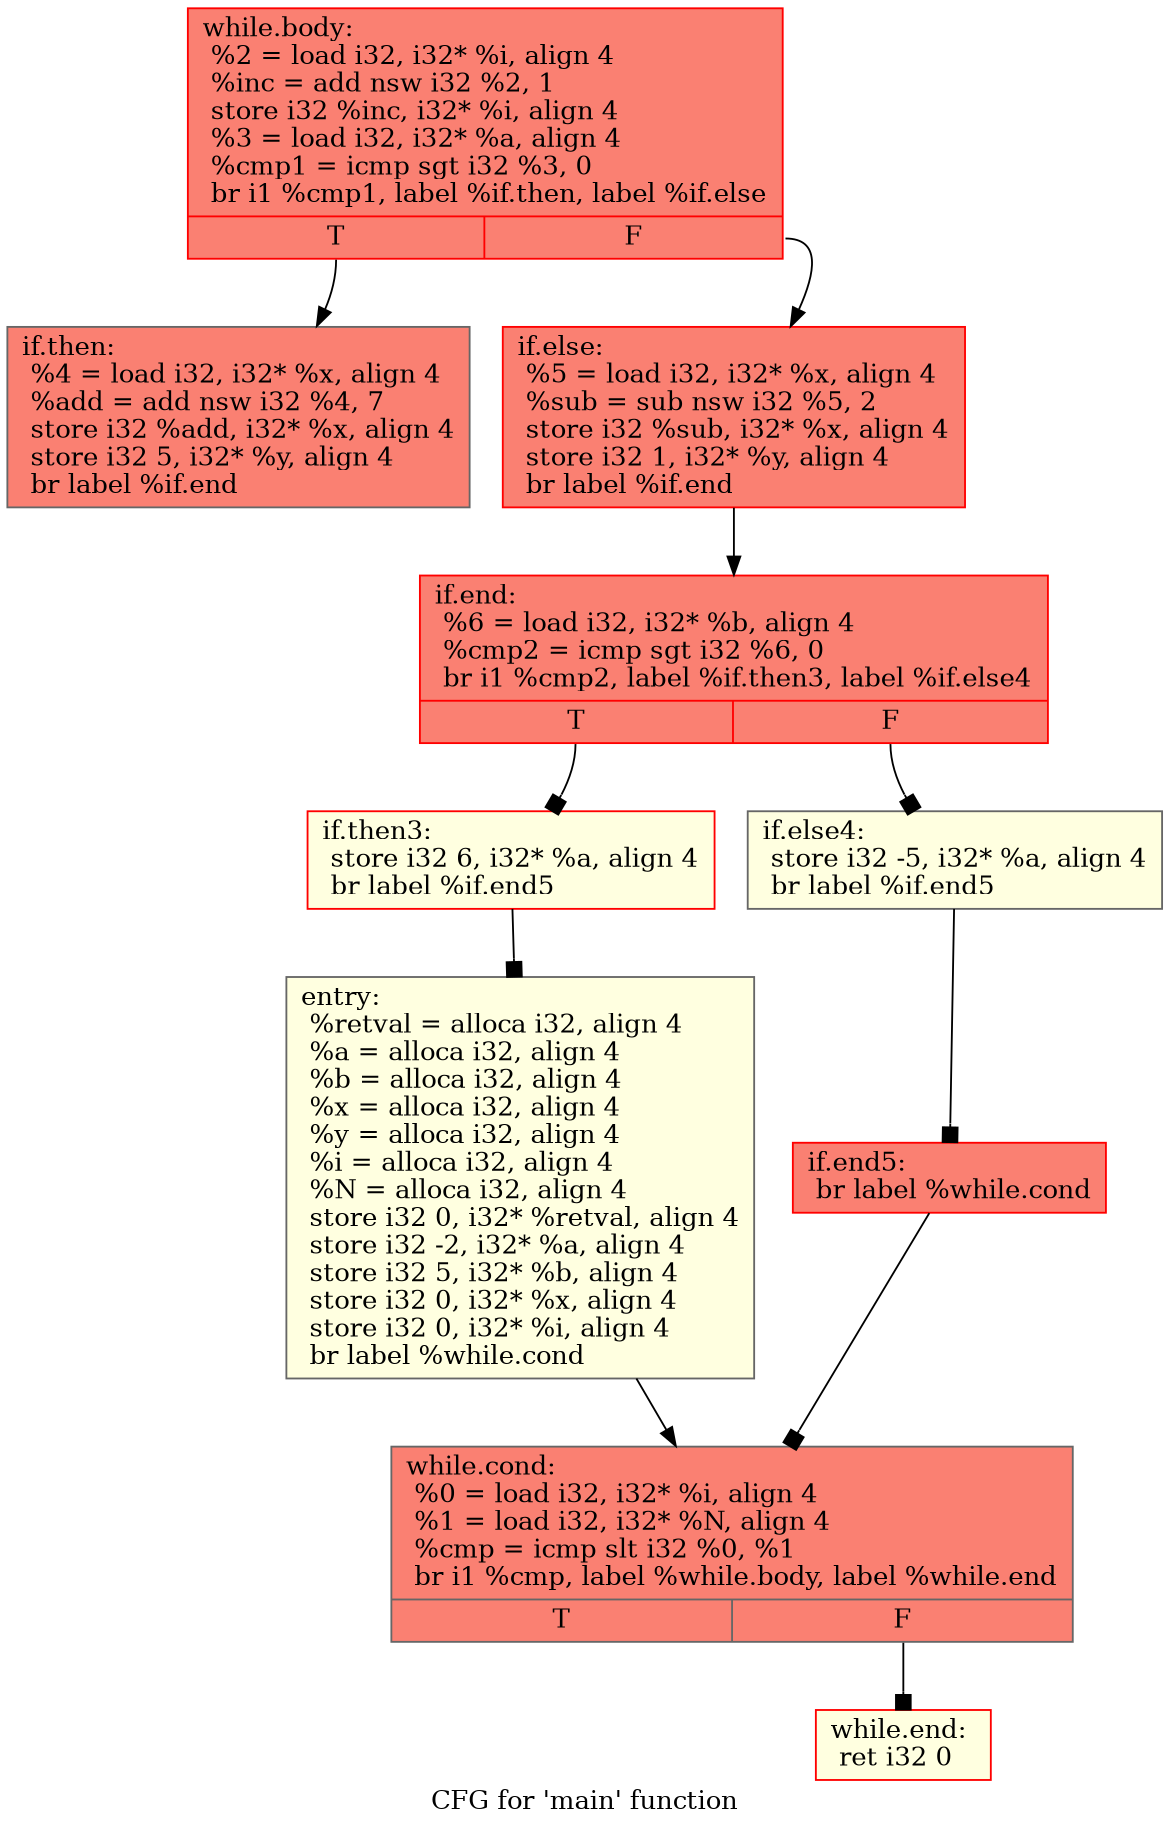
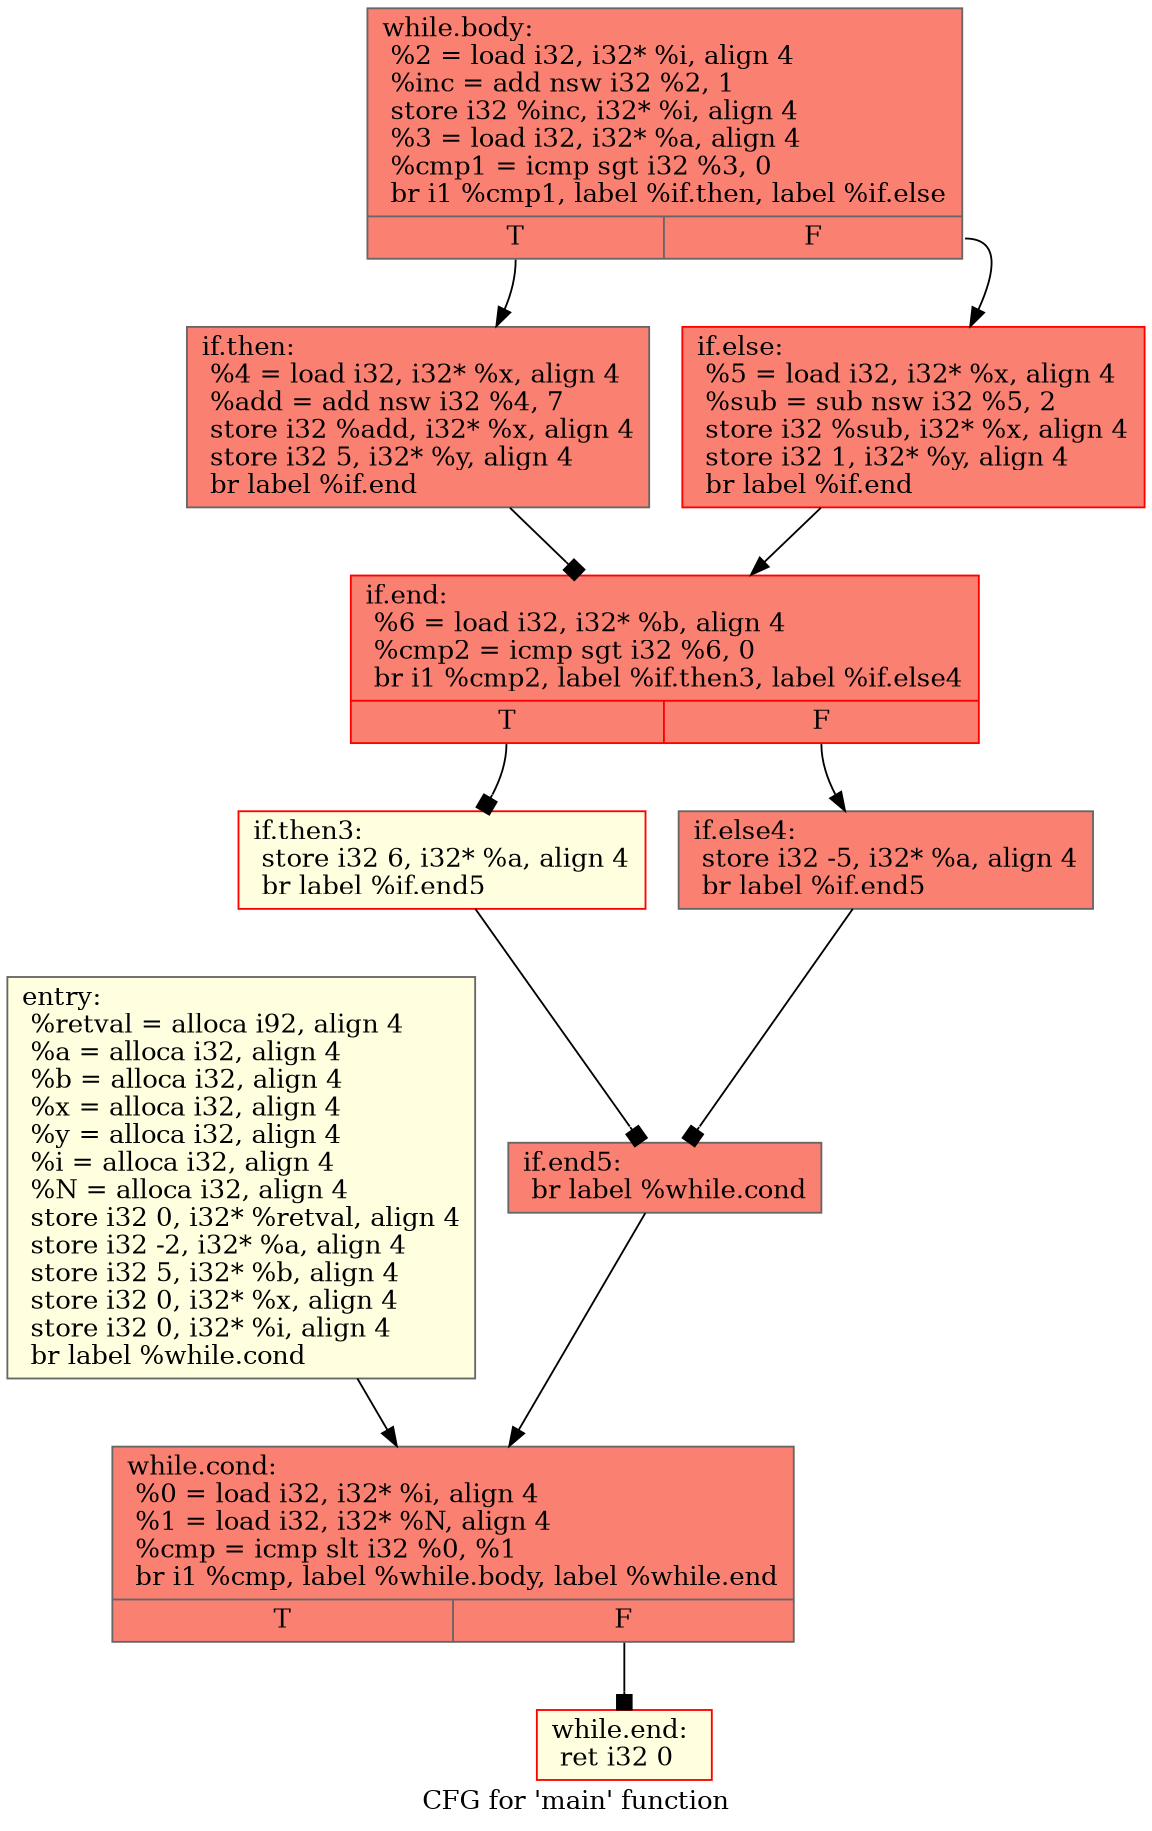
(485, 134) -> (665, 134)
none -> (538, 535)
(894, 770) -> (825, 770)
(955, 860) -> (886, 860)
(513, 934) -> (553, 1018)
(493, 1025) -> (214, 1025)
(949, 1178) -> (665, 1178)
(864, 1321) -> (582, 1321)
